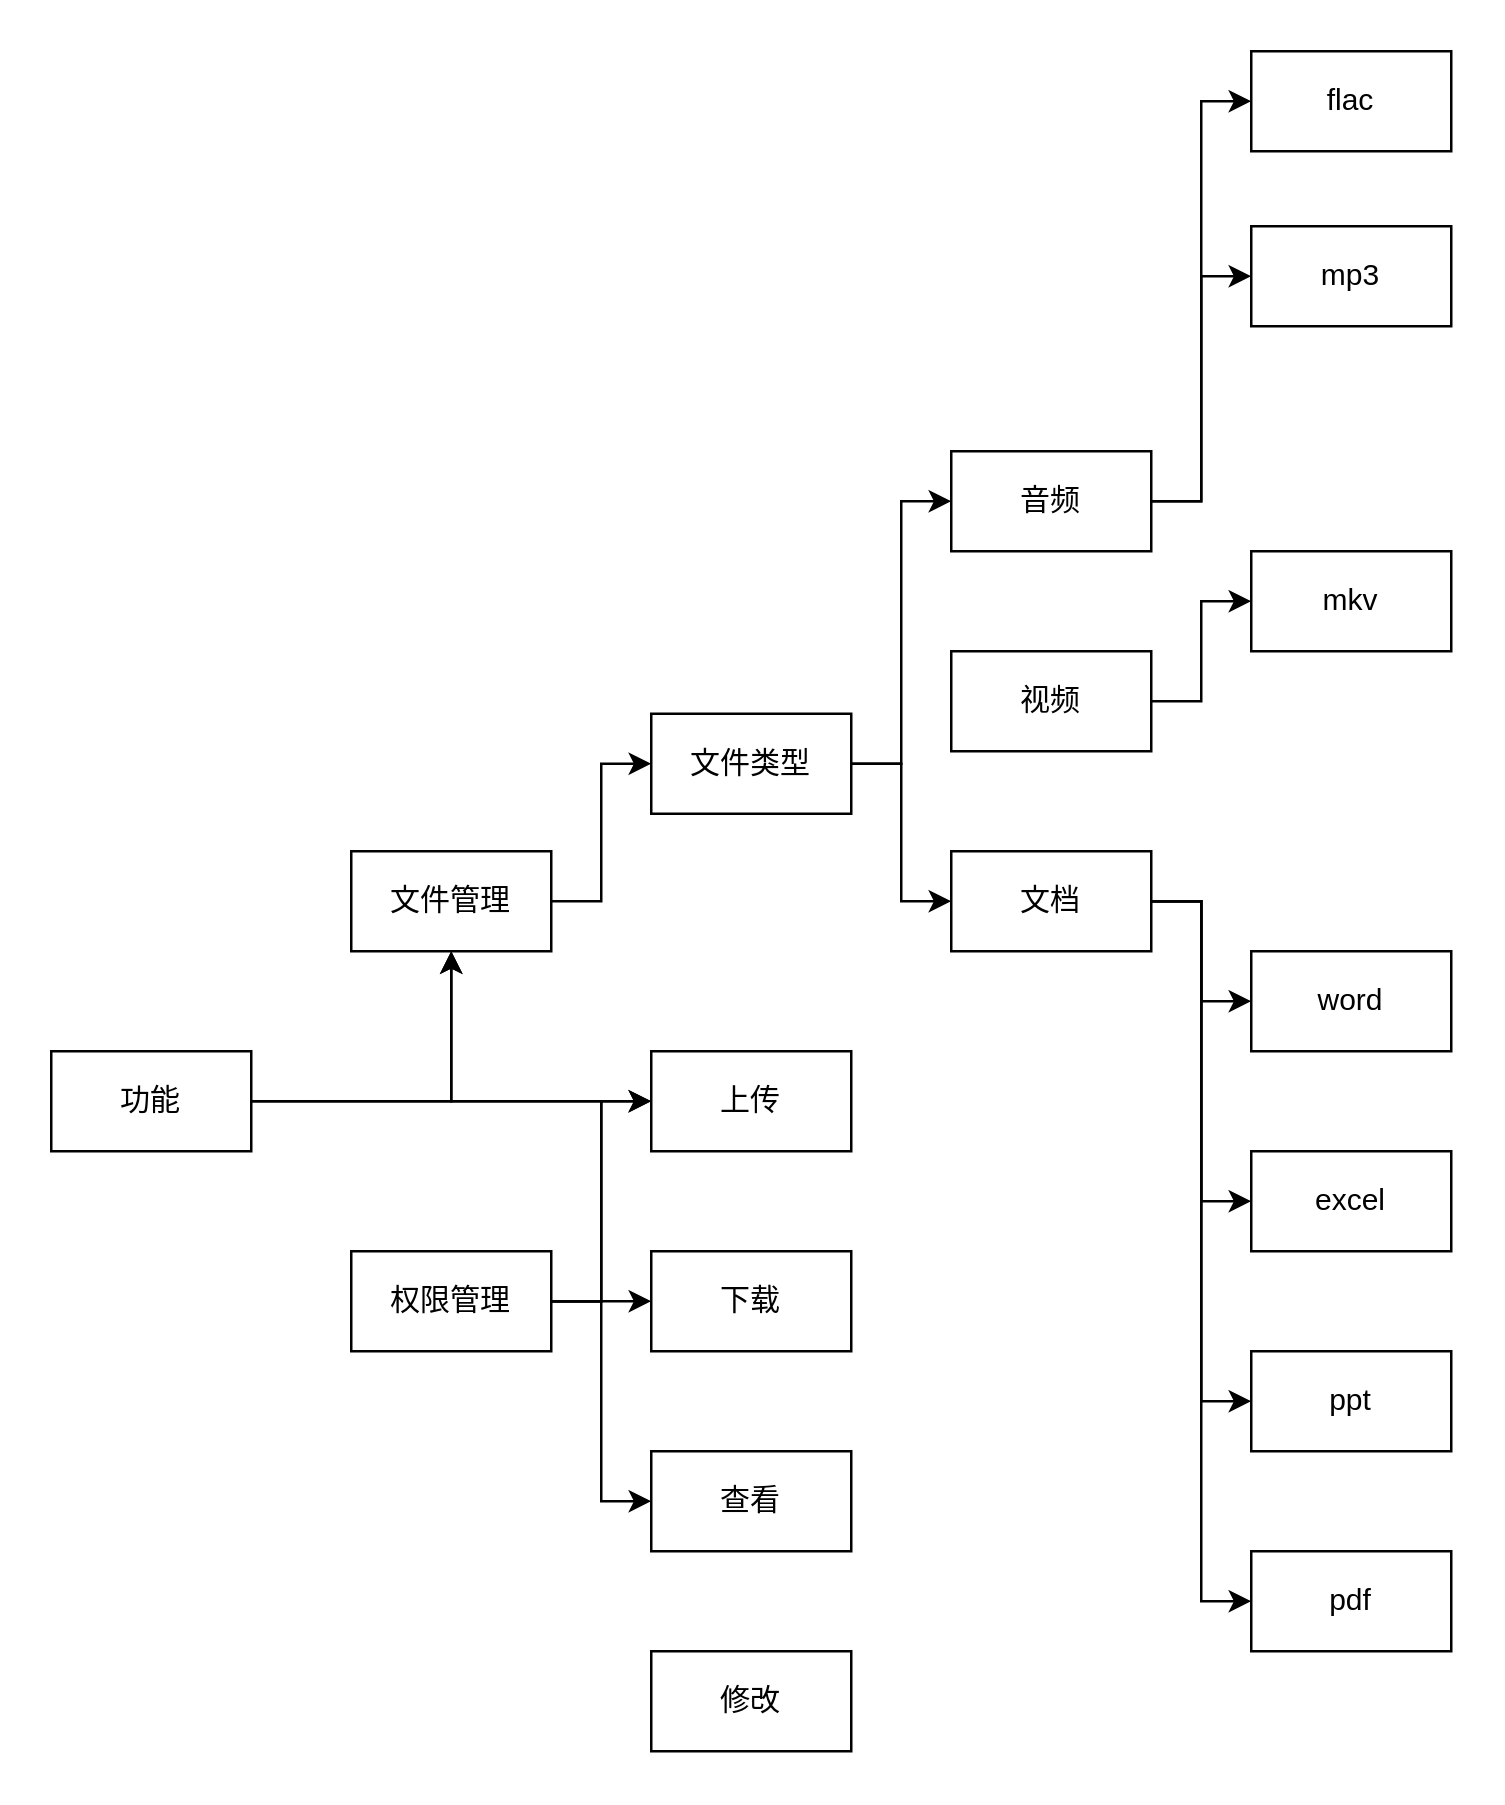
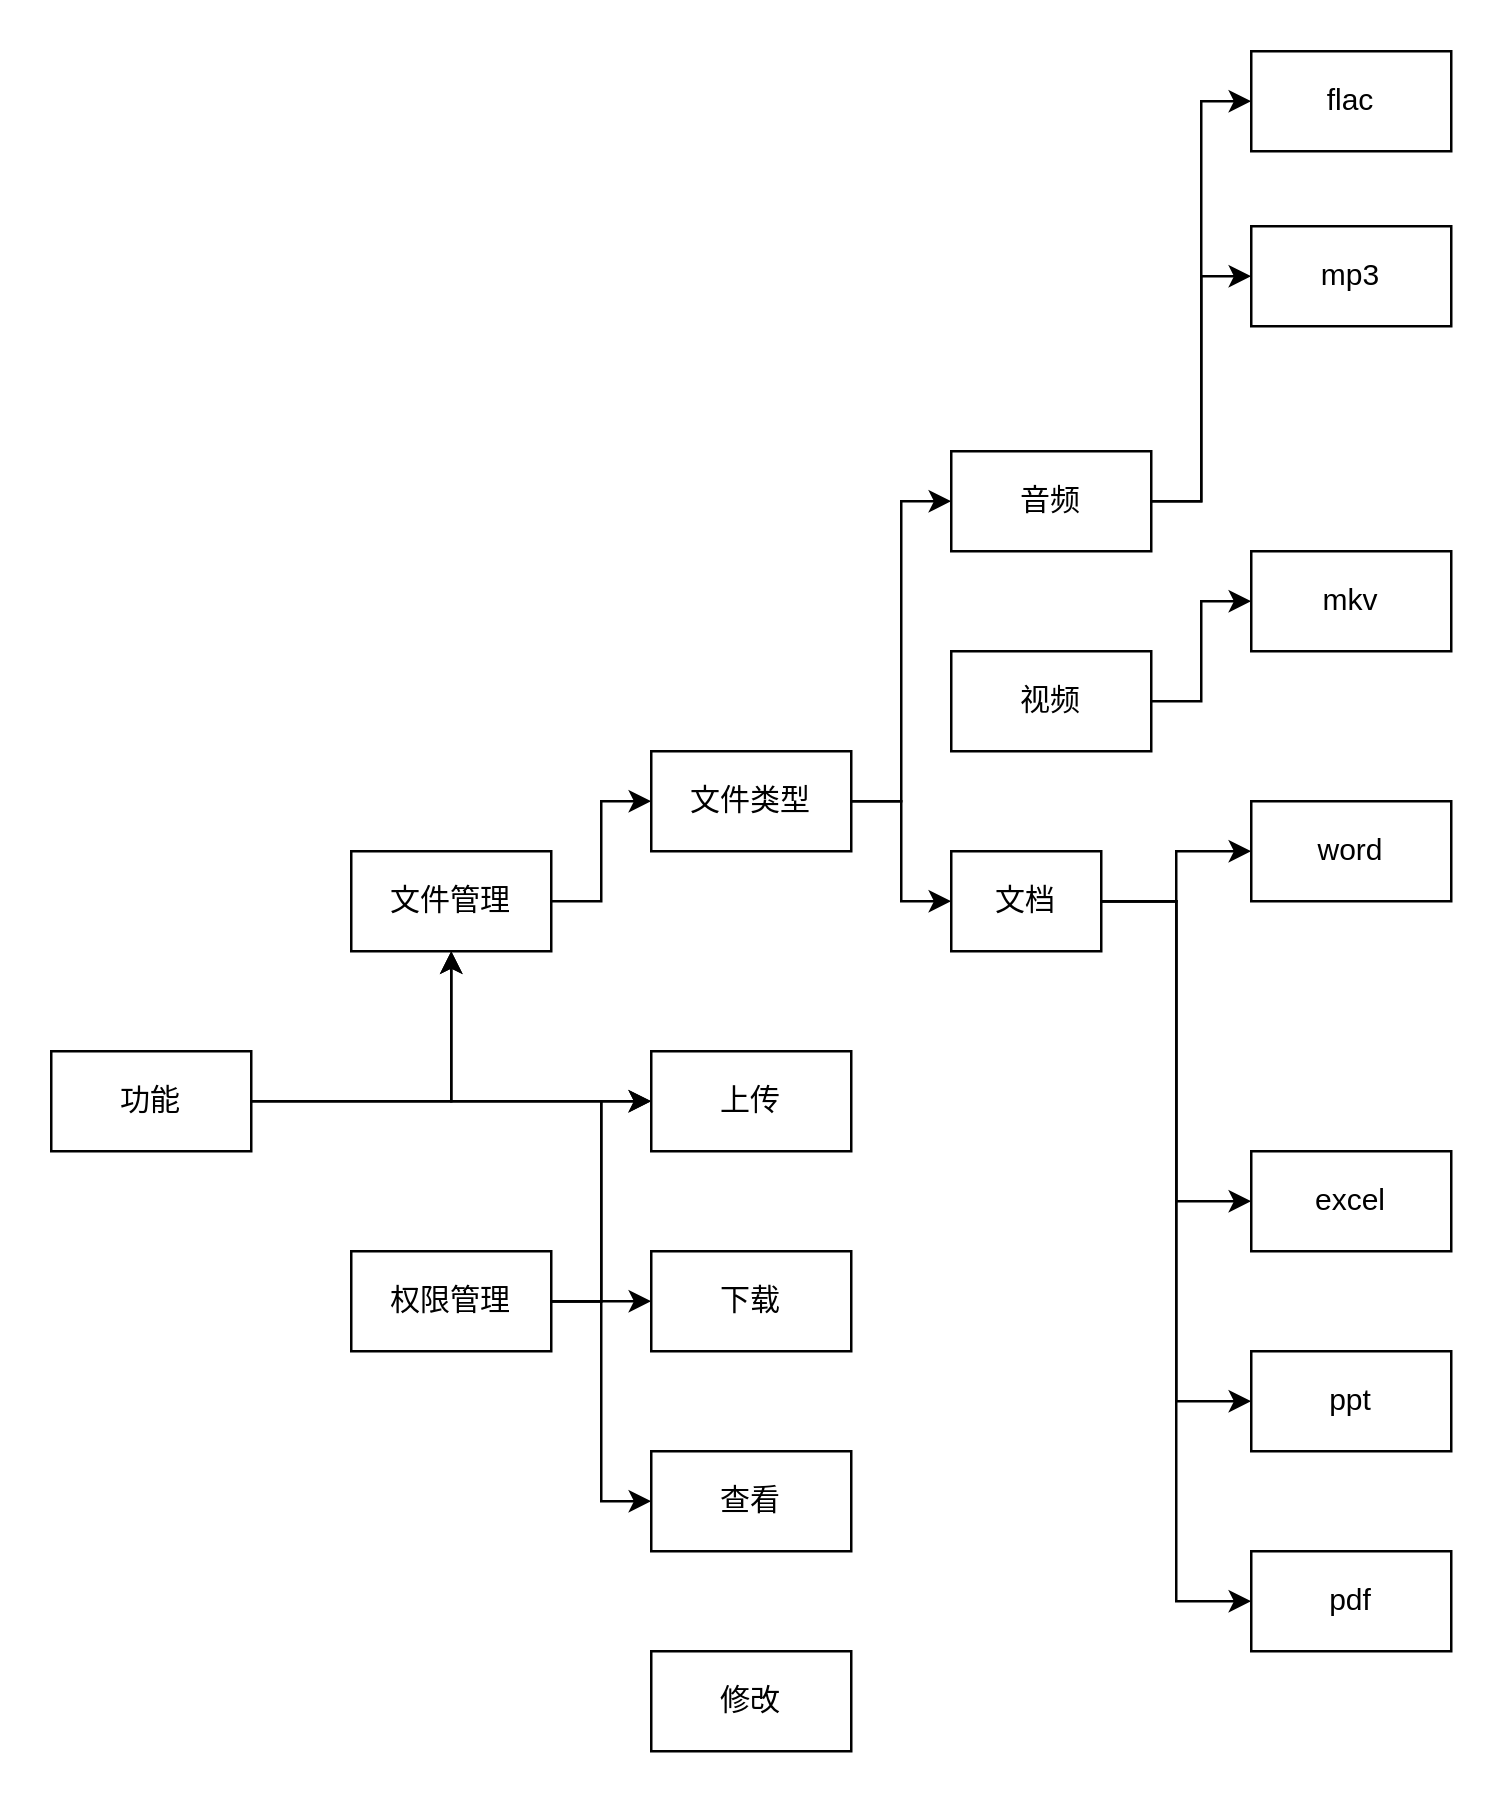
(751, 764) -> (751, 801)
(1051, 901) -> (1026, 901)
(1351, 1001) -> (1351, 851)
